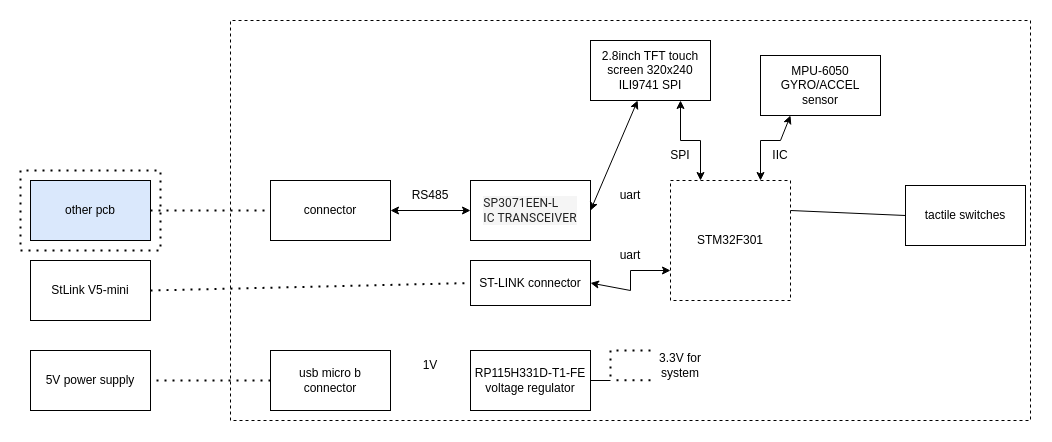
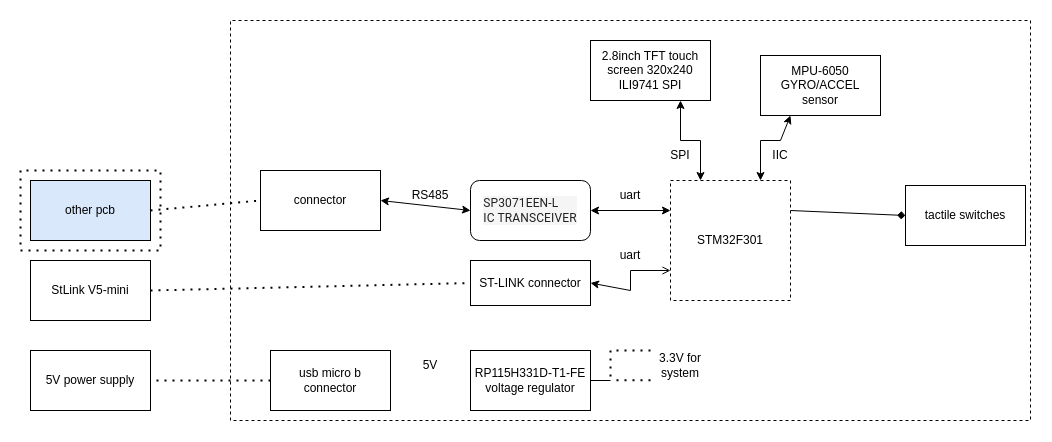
(614, 156) -> (630, 211)
(331, 211) -> (321, 201)
(531, 211) -> (531, 211)
(900, 215) -> (897, 215)
(662, 271) -> (664, 271)
(431, 366) -> (431, 366)
